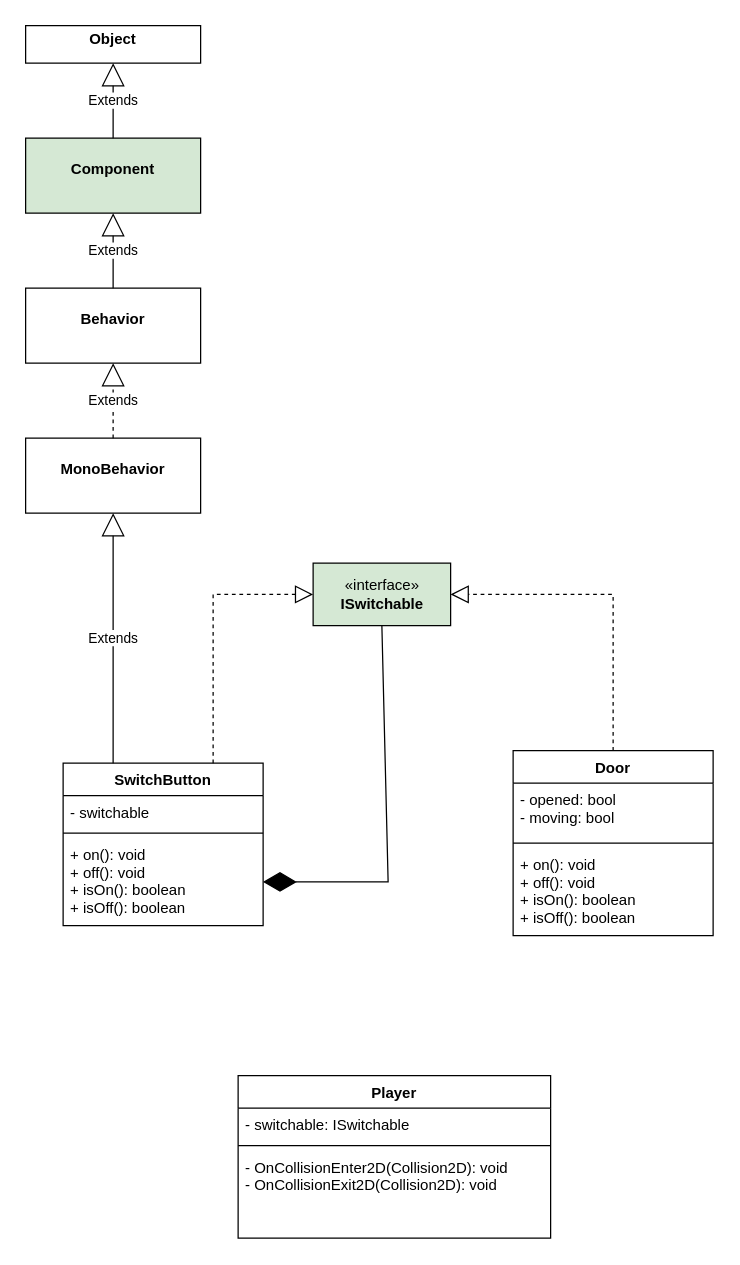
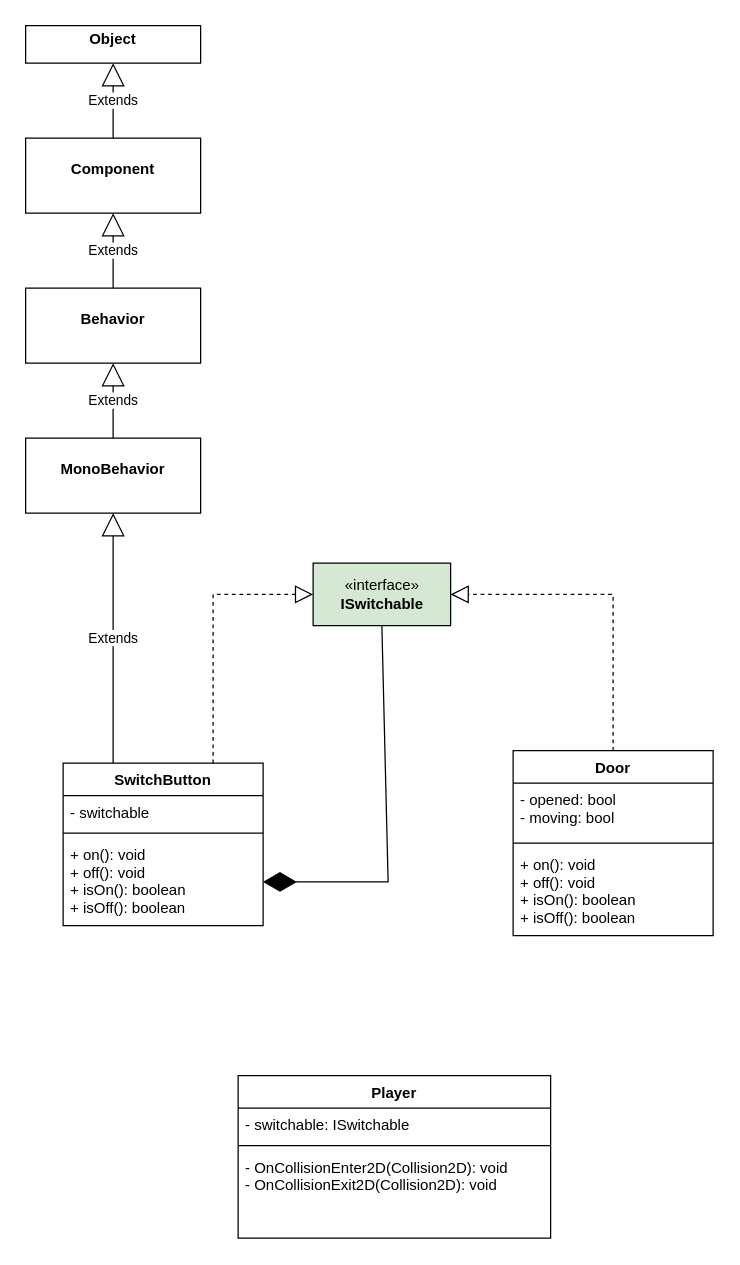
(113, 176) -> (113, 176)
(113, 421) -> (113, 421)
